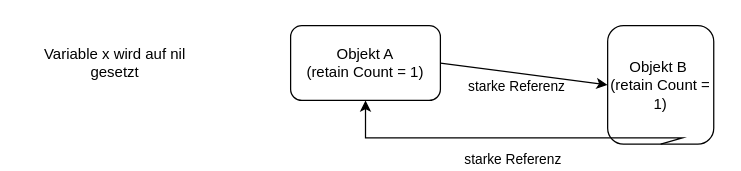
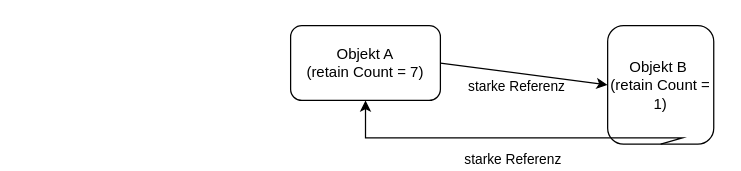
(115, 63) -> none
(366, 63) -> (366, 63)
